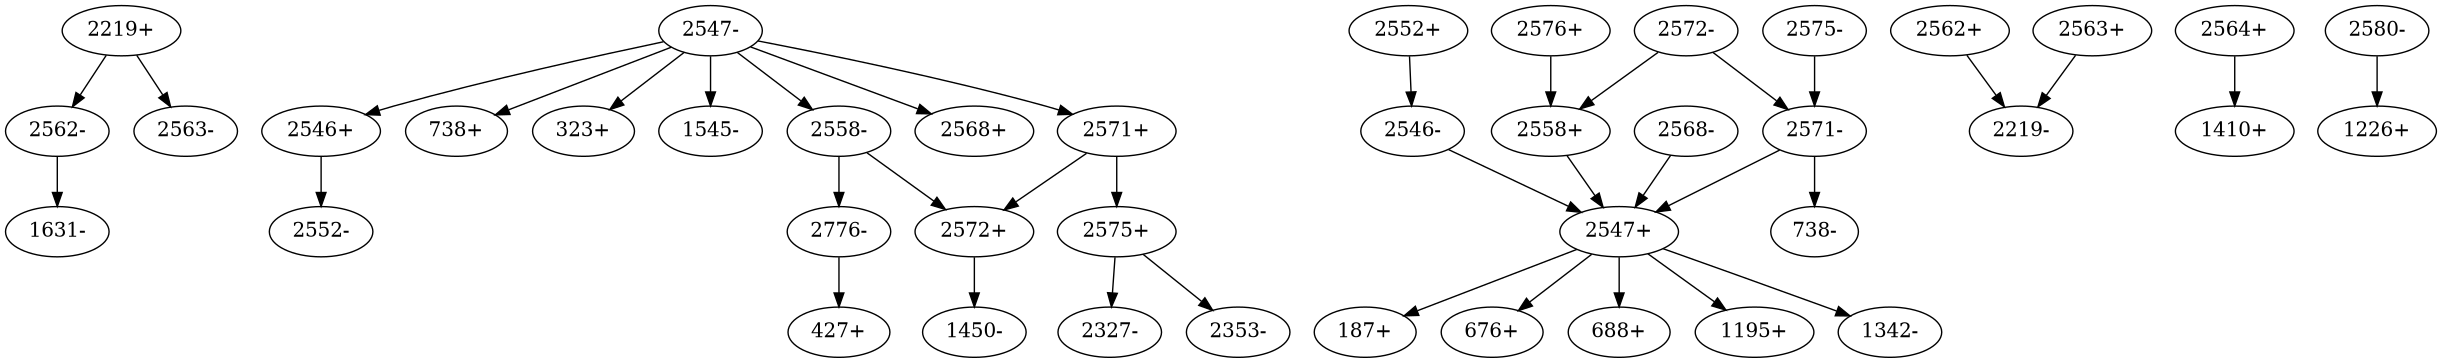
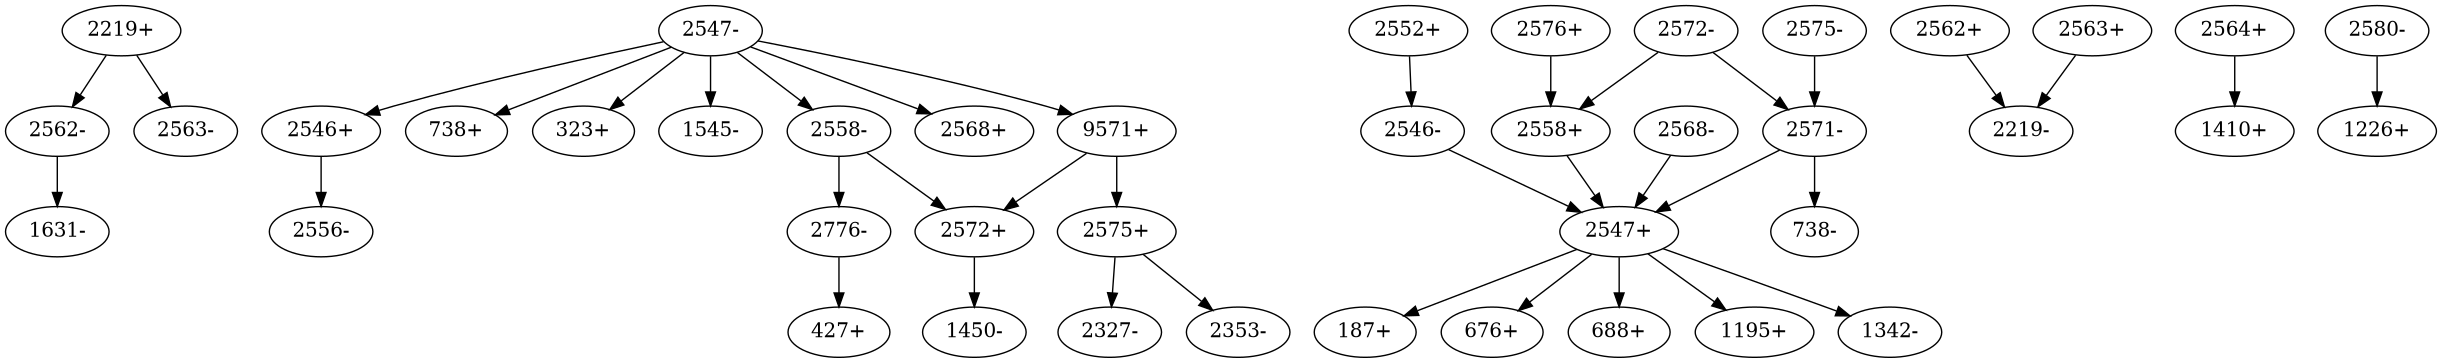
(1117, 131) -> (1117, 131)
(321, 232) -> (321, 232)
